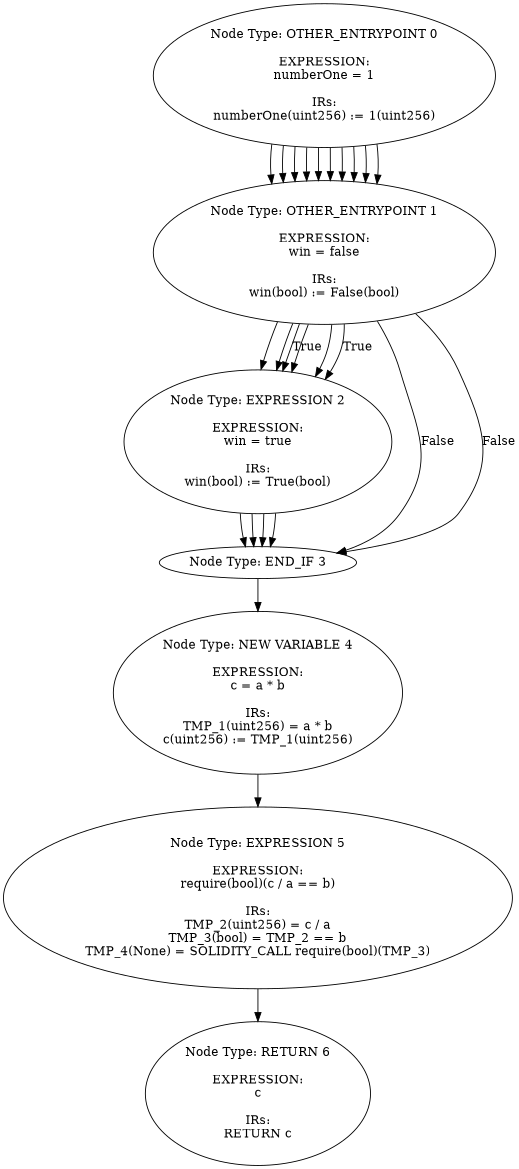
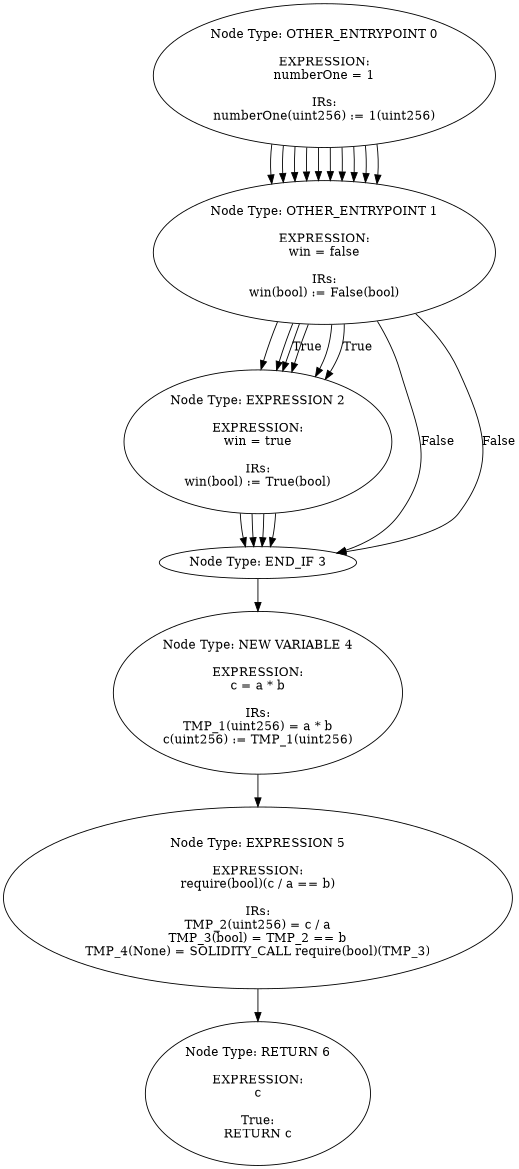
(258, 1094) -> (258, 1094)
